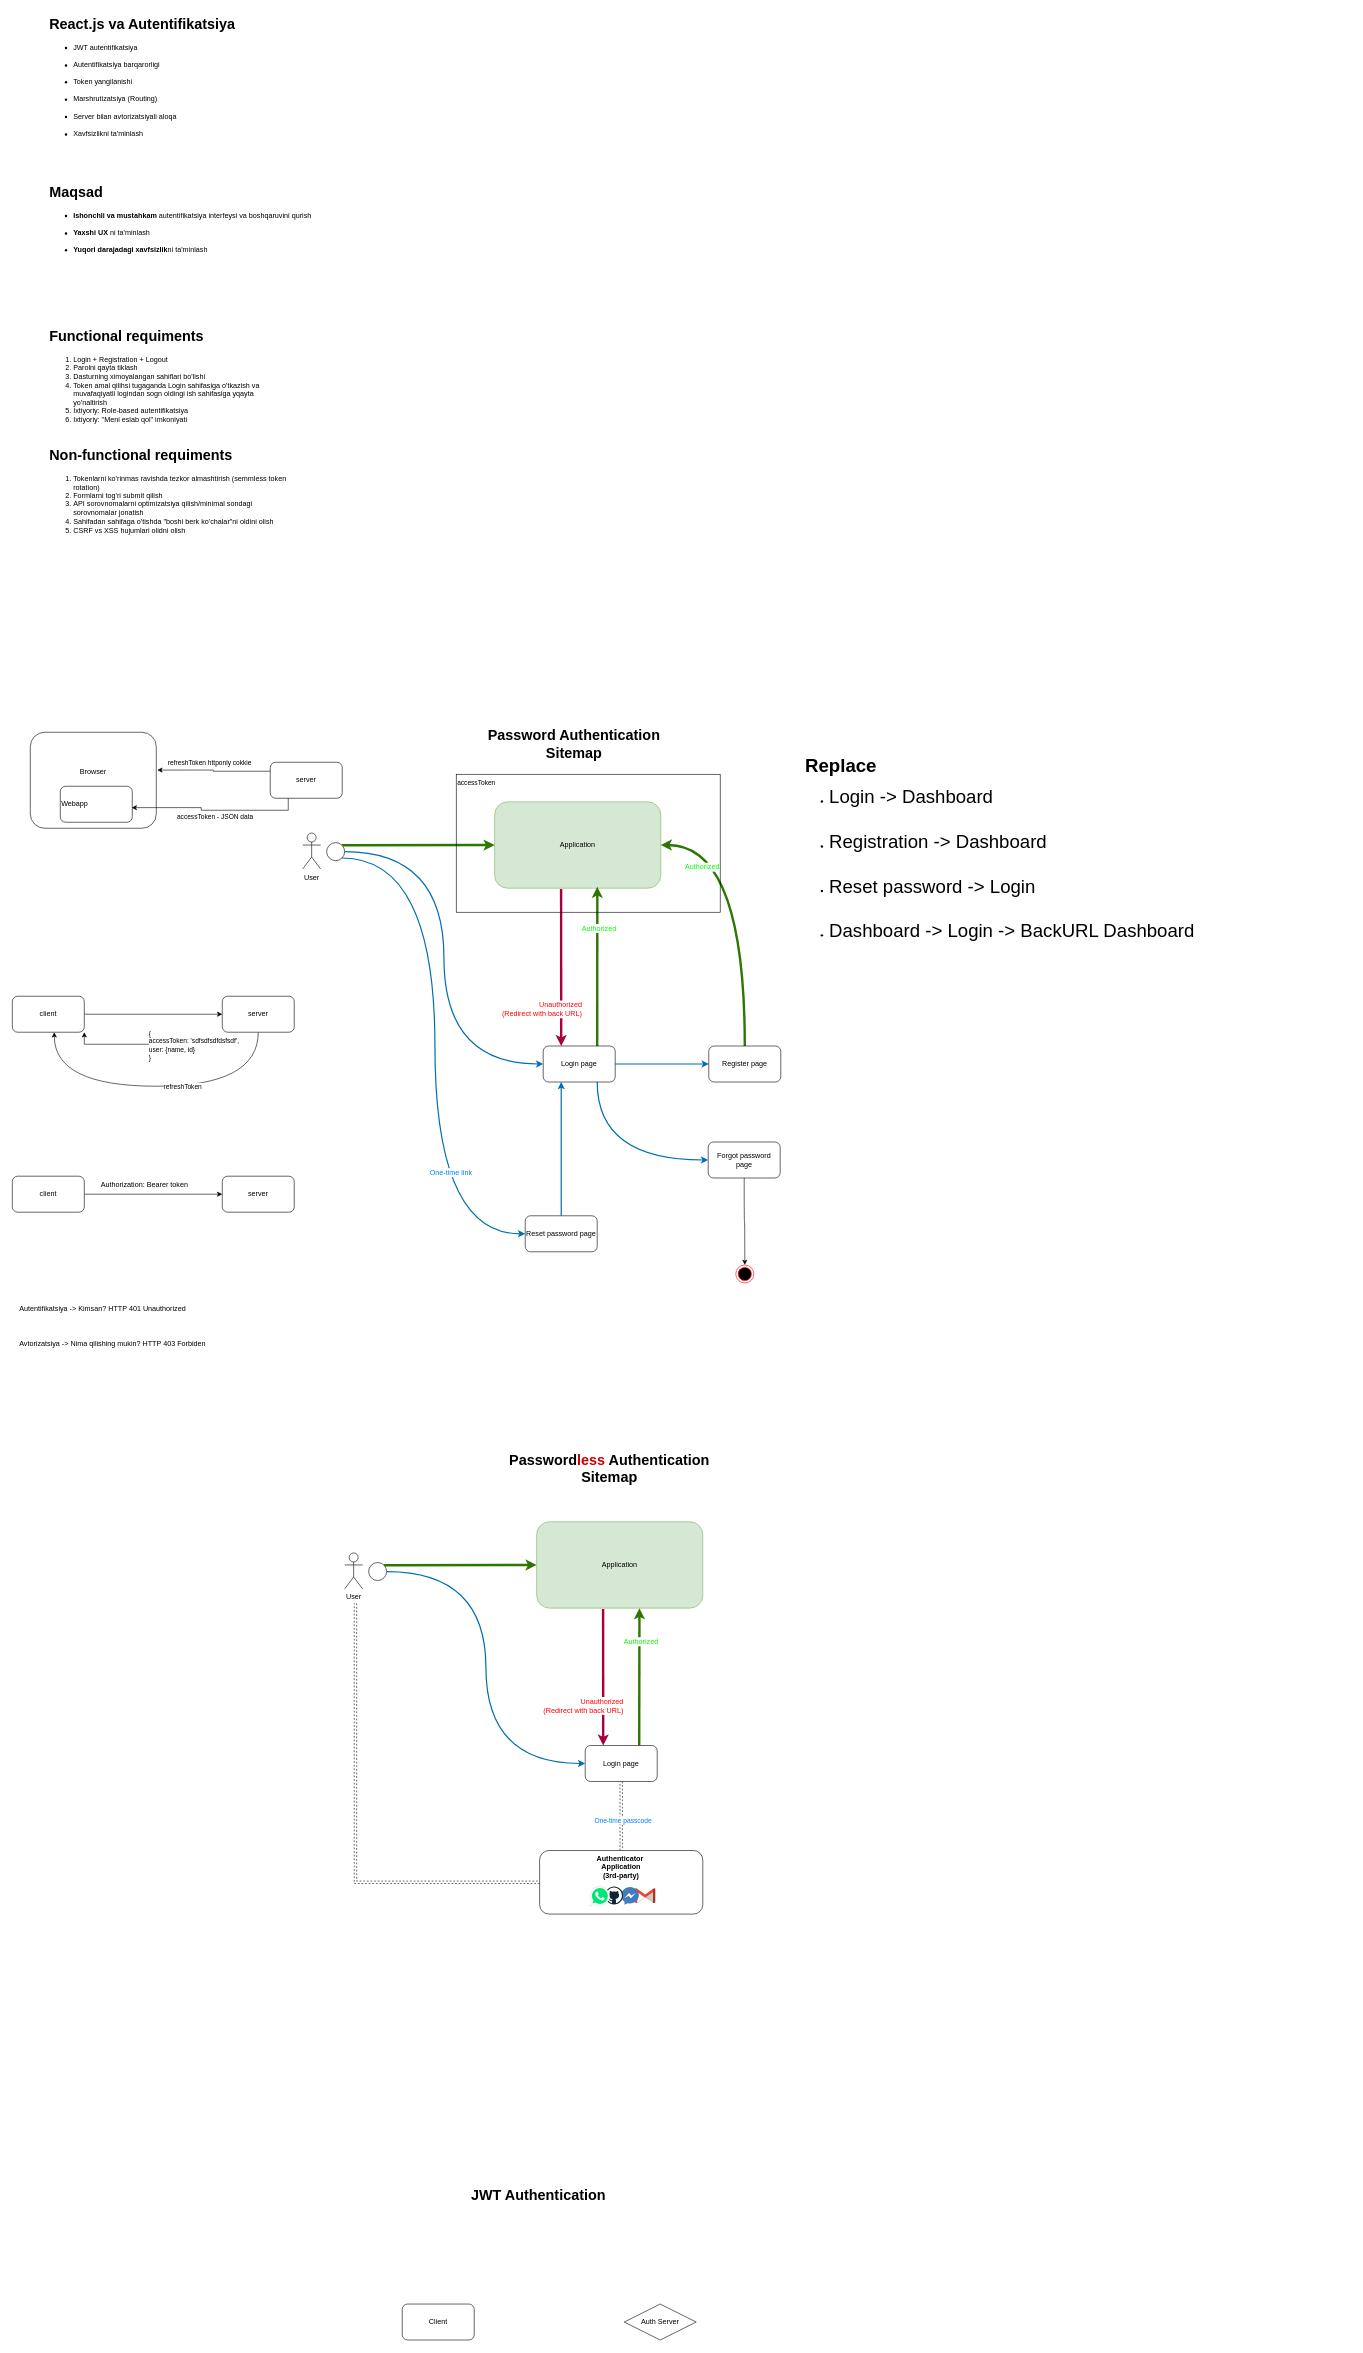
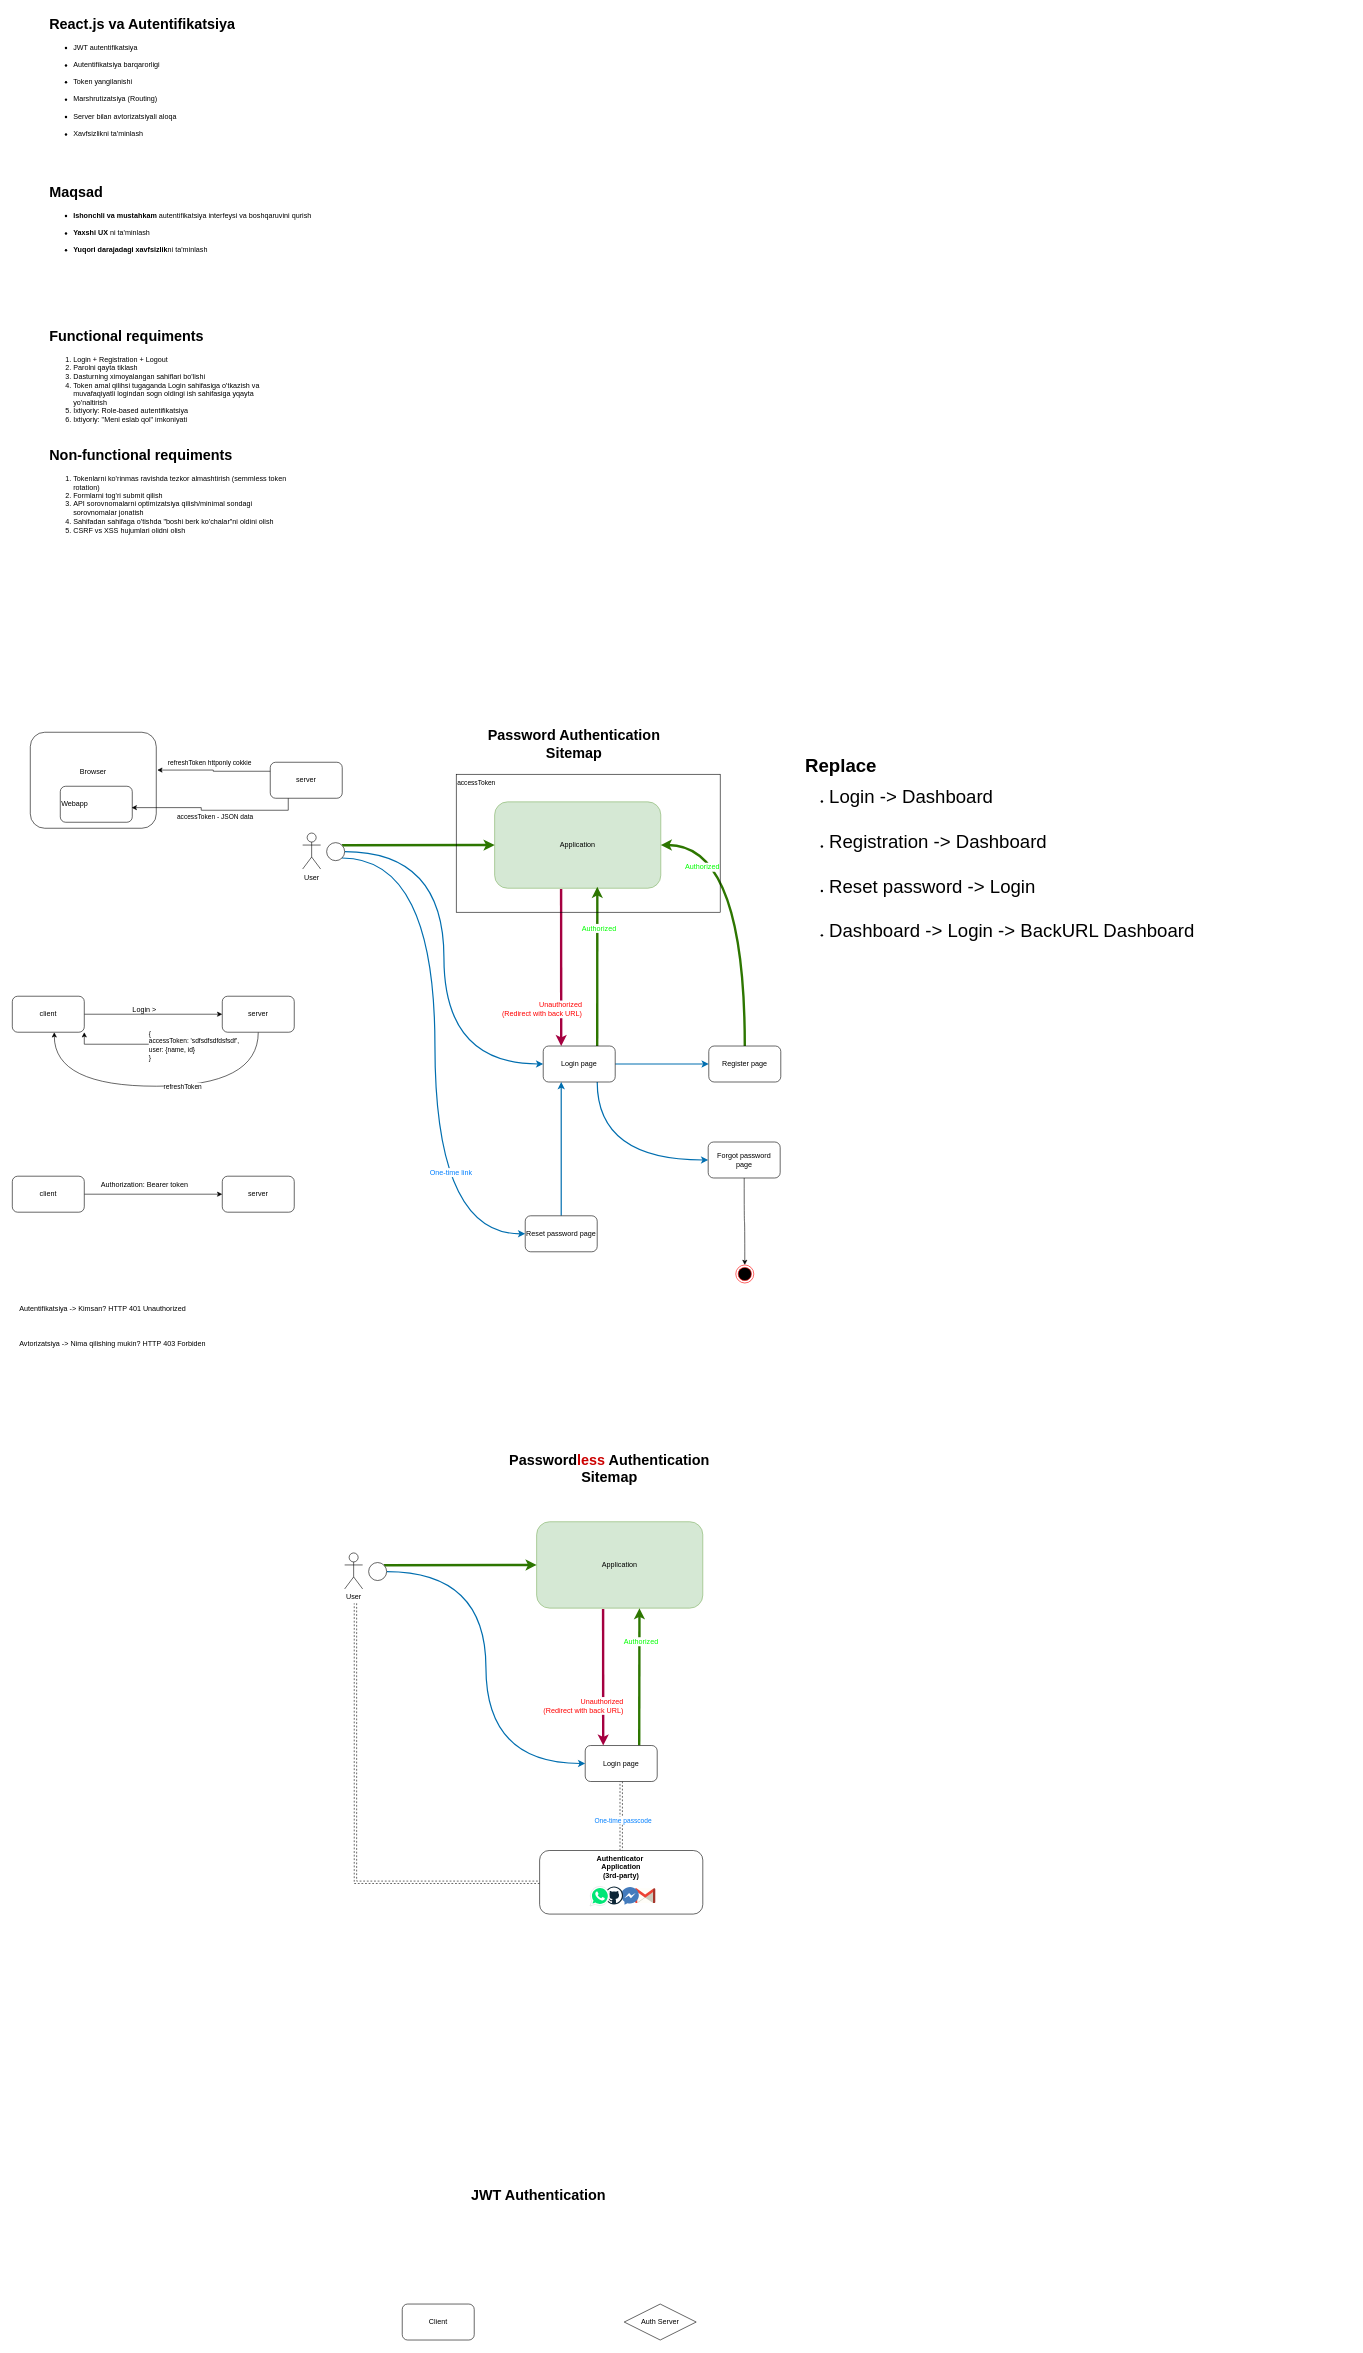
none -> (144, 1010)
